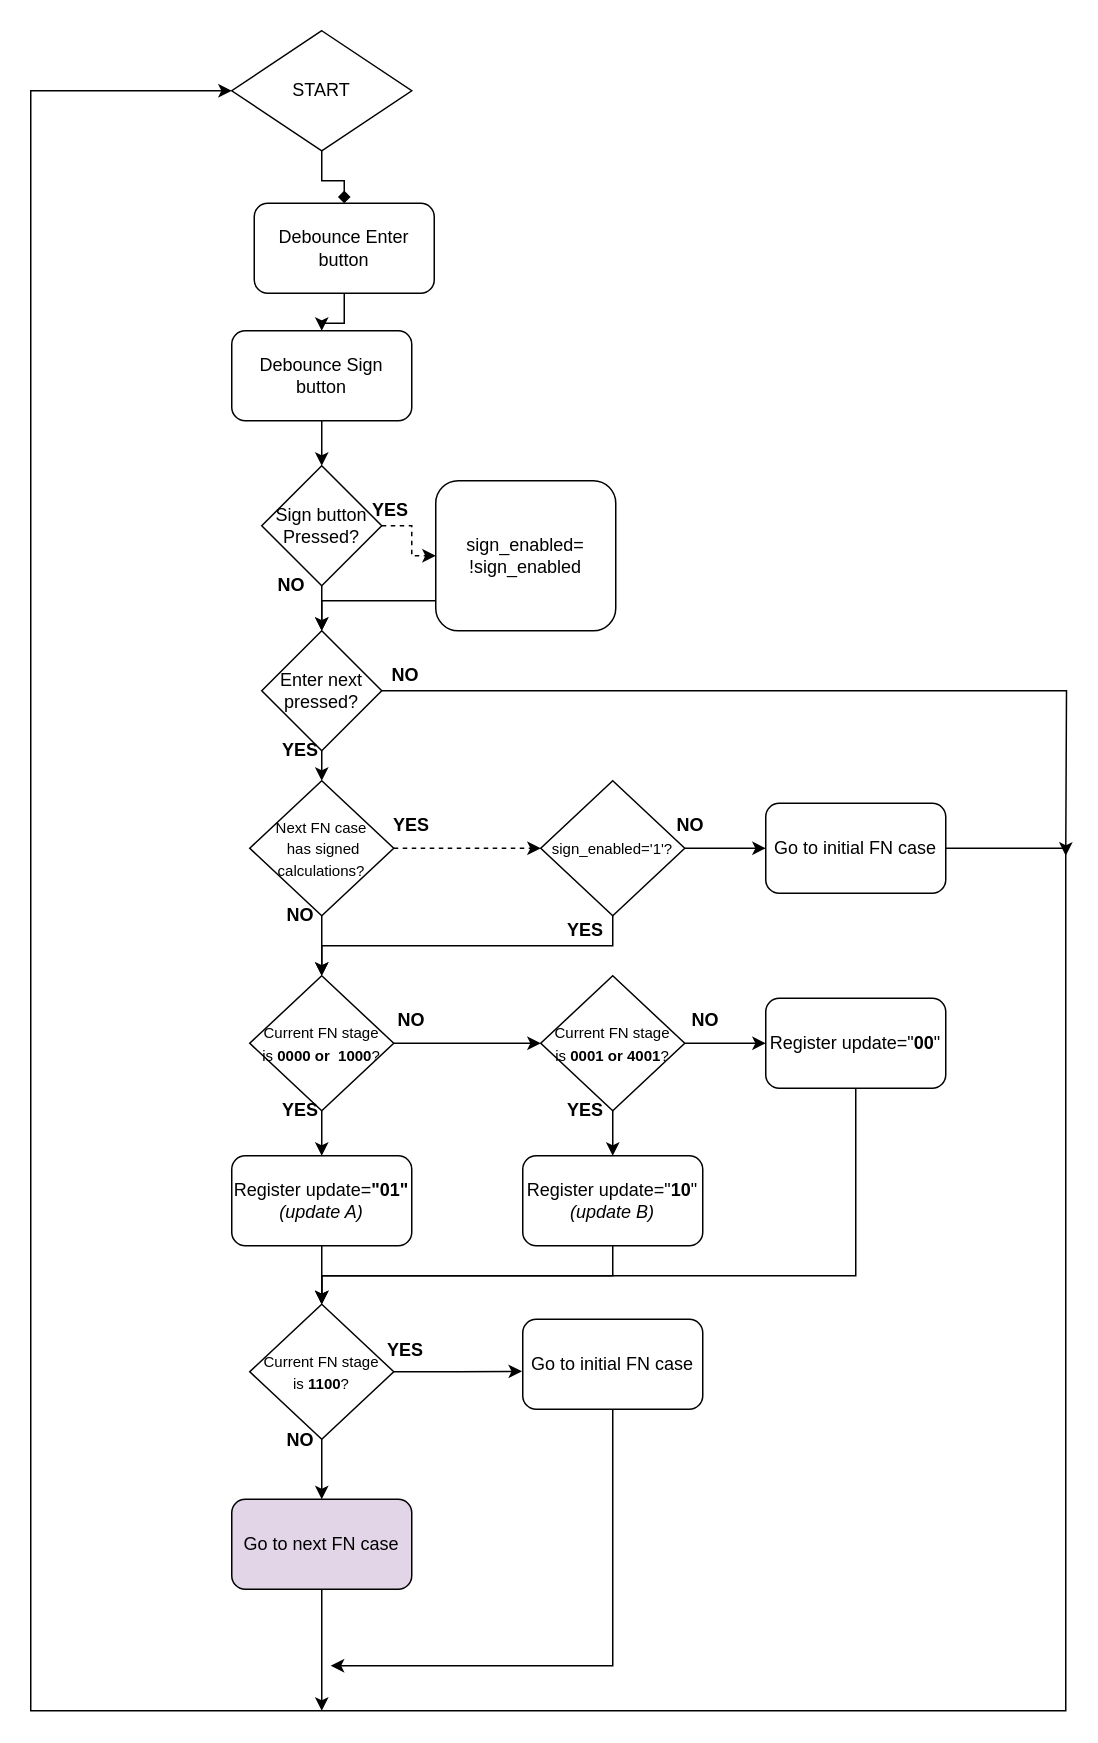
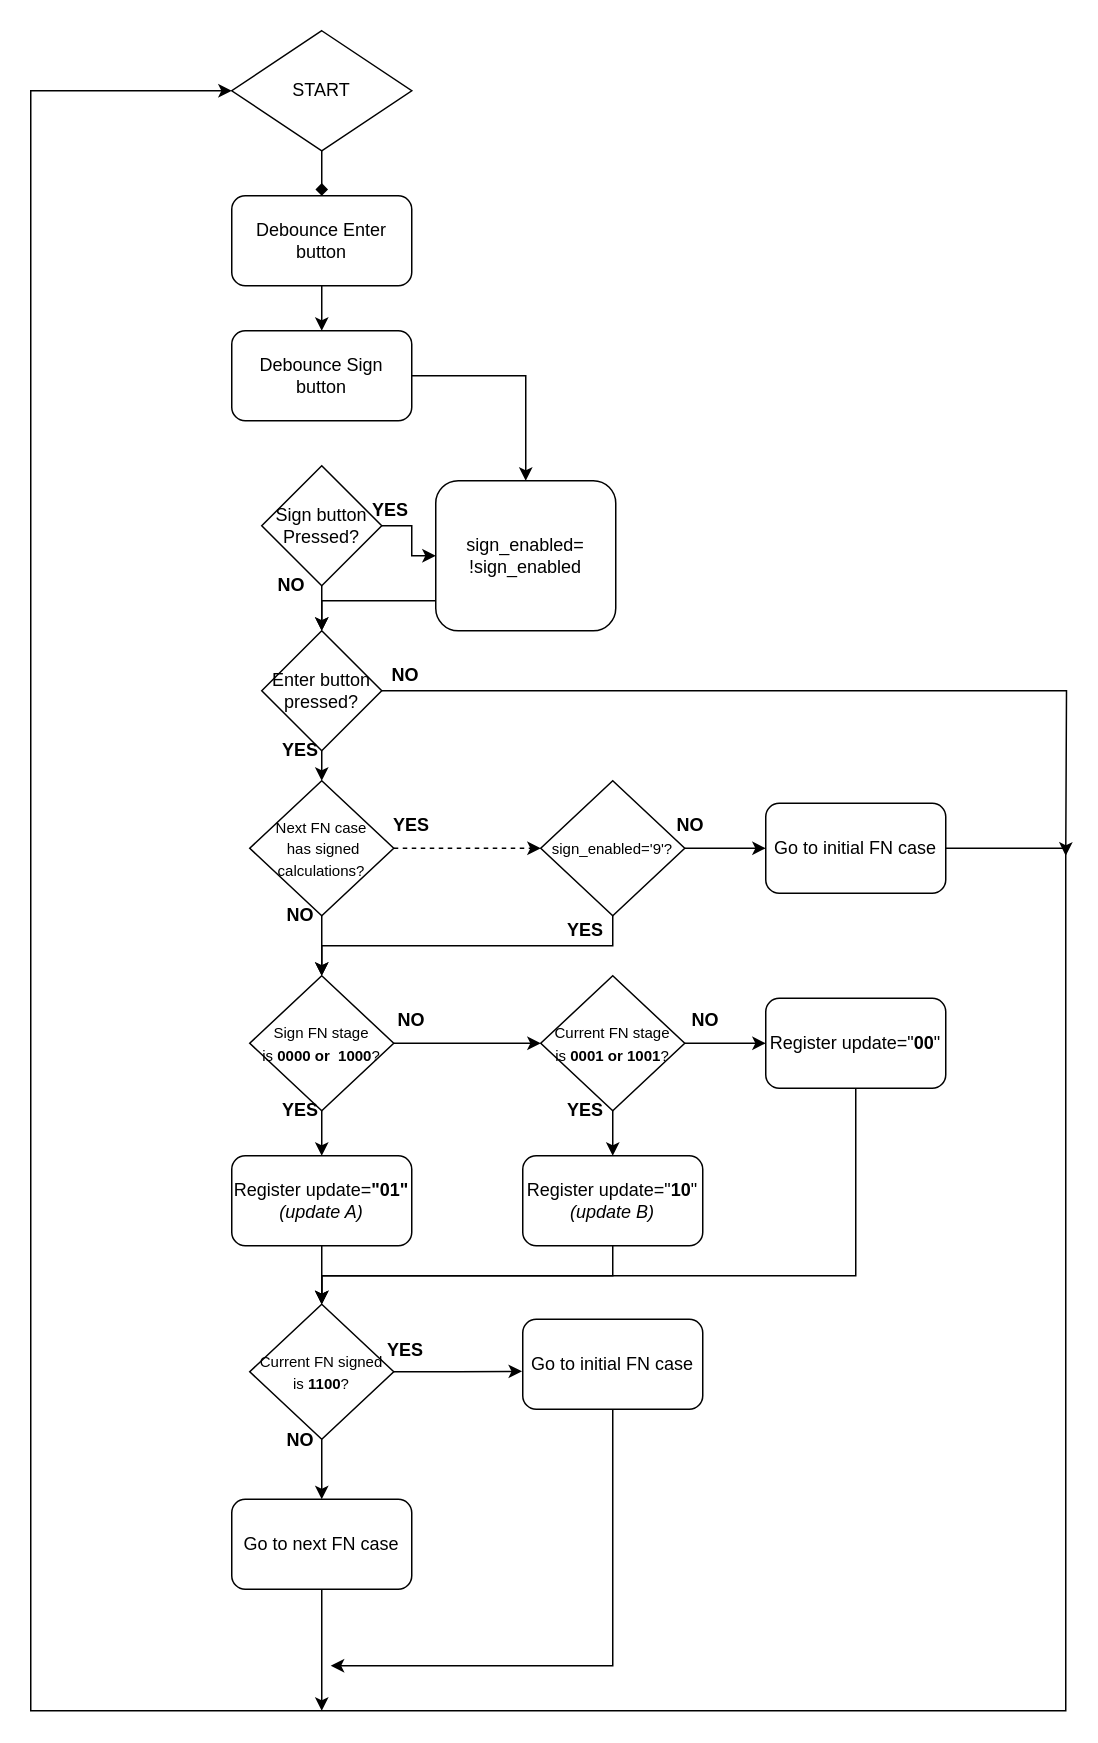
(344, 248) -> (322, 241)
(322, 449) -> (516, 376)
(412, 533) -> (412, 533)
(322, 691) -> (322, 691)
(613, 848) -> (613, 848)
(322, 1043) -> (322, 1043)
(613, 1043) -> (613, 1043)
(322, 1372) -> (322, 1372)
(322, 1544) -> (322, 1544)
